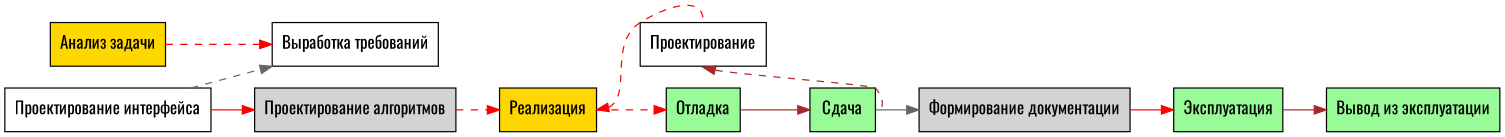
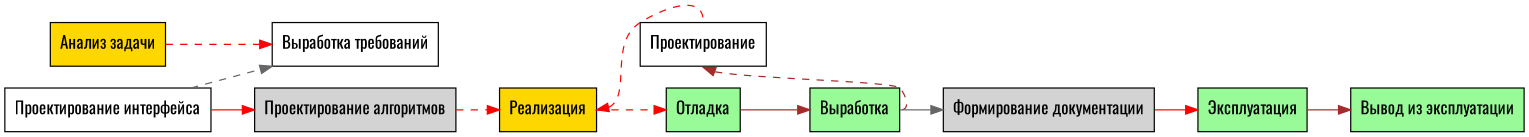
(843, 110) -> (855, 110)
